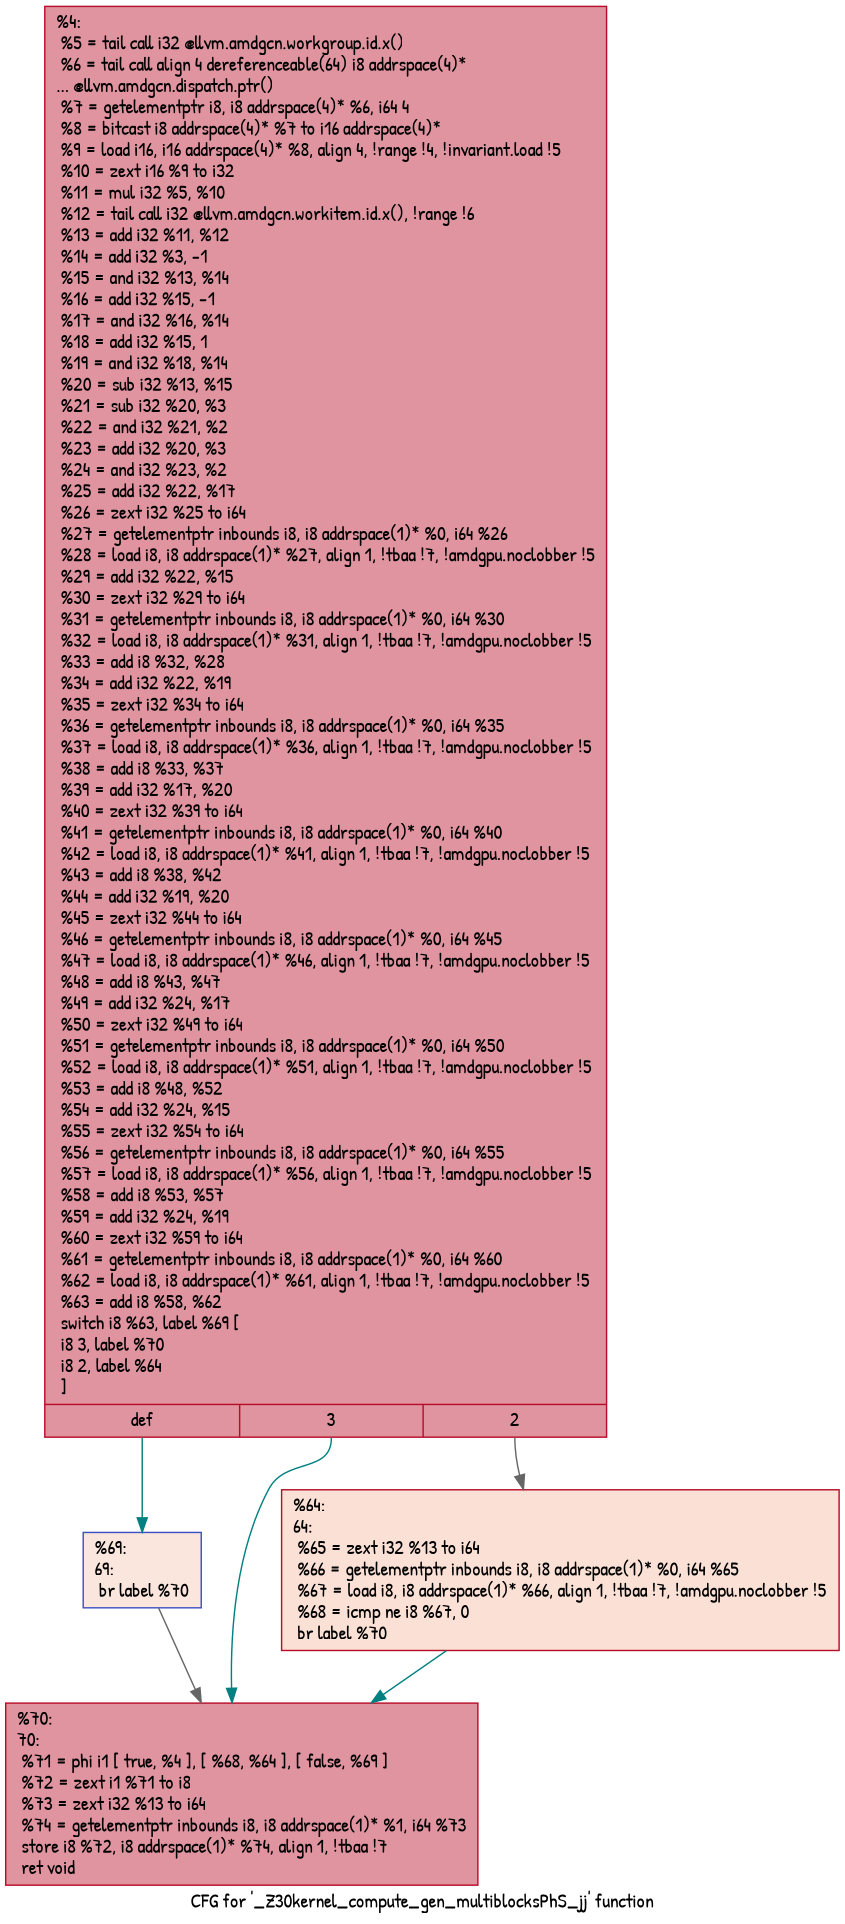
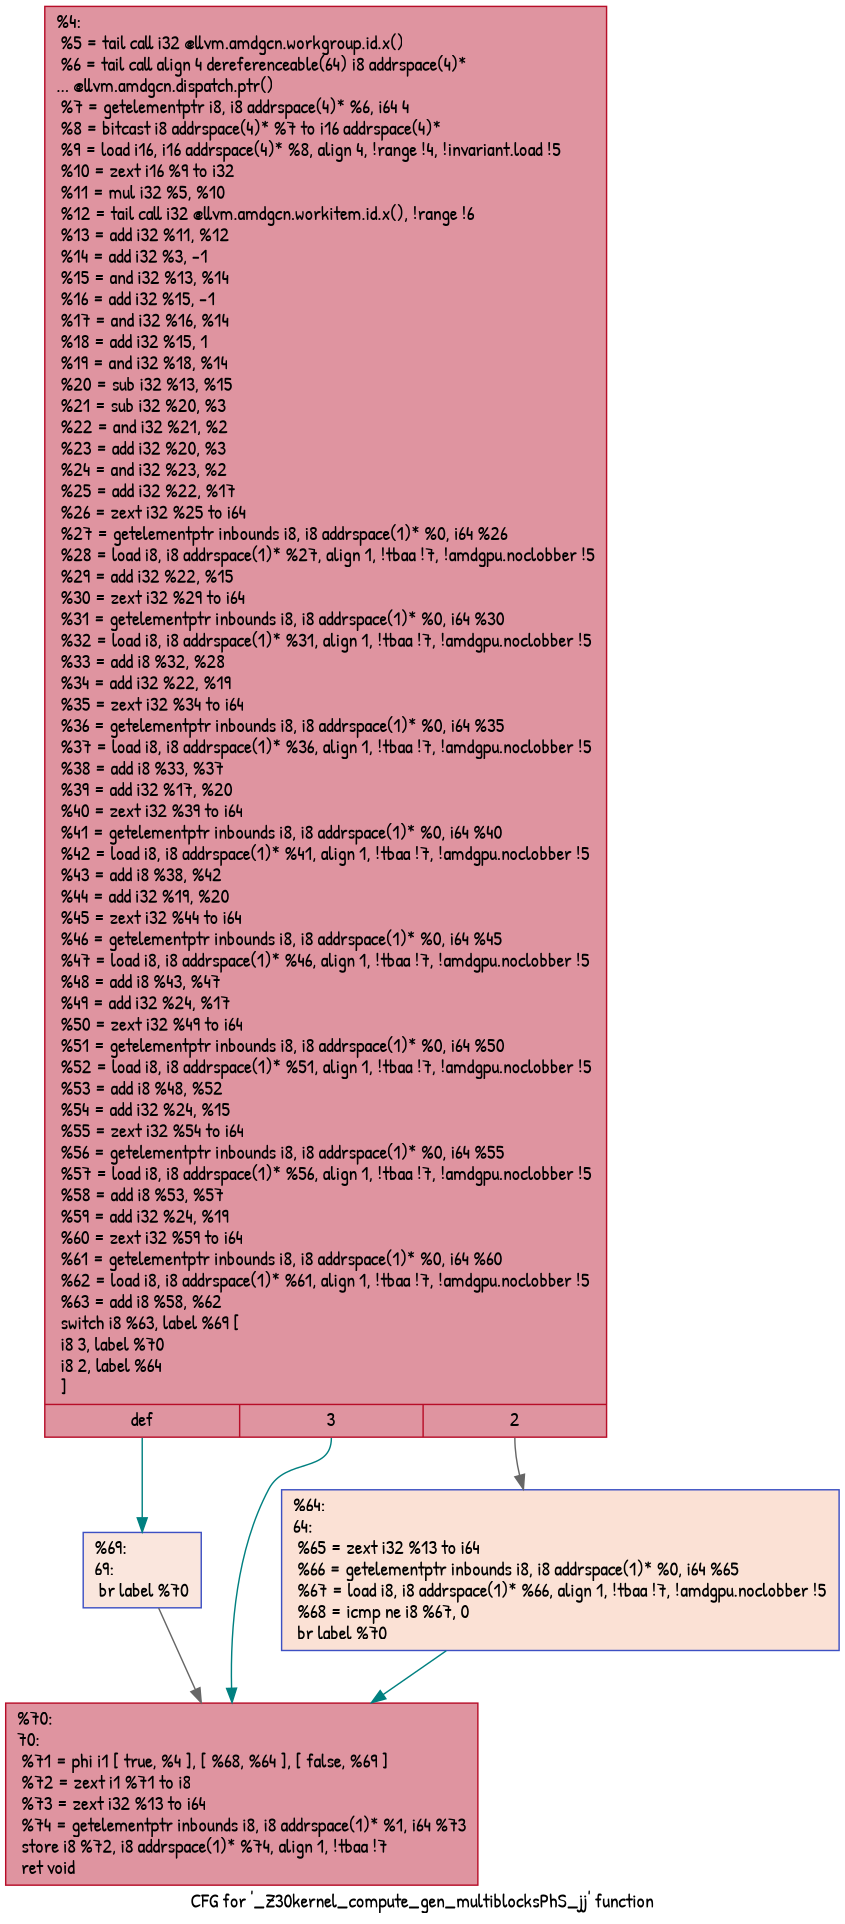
(560, 1570) -> (560, 1570)
